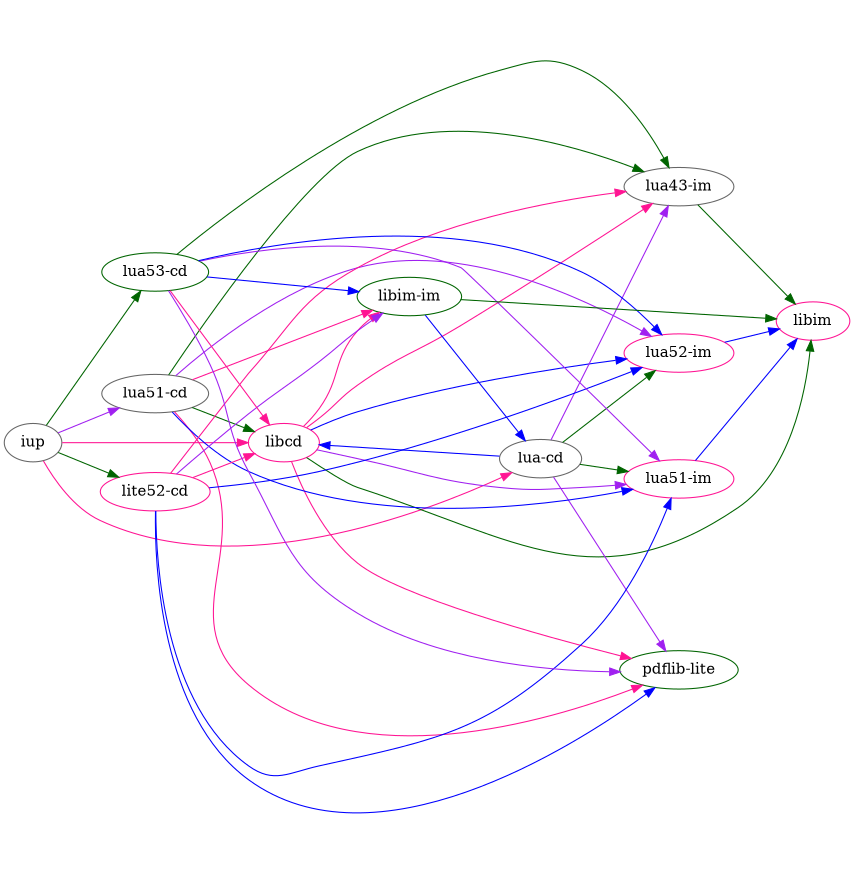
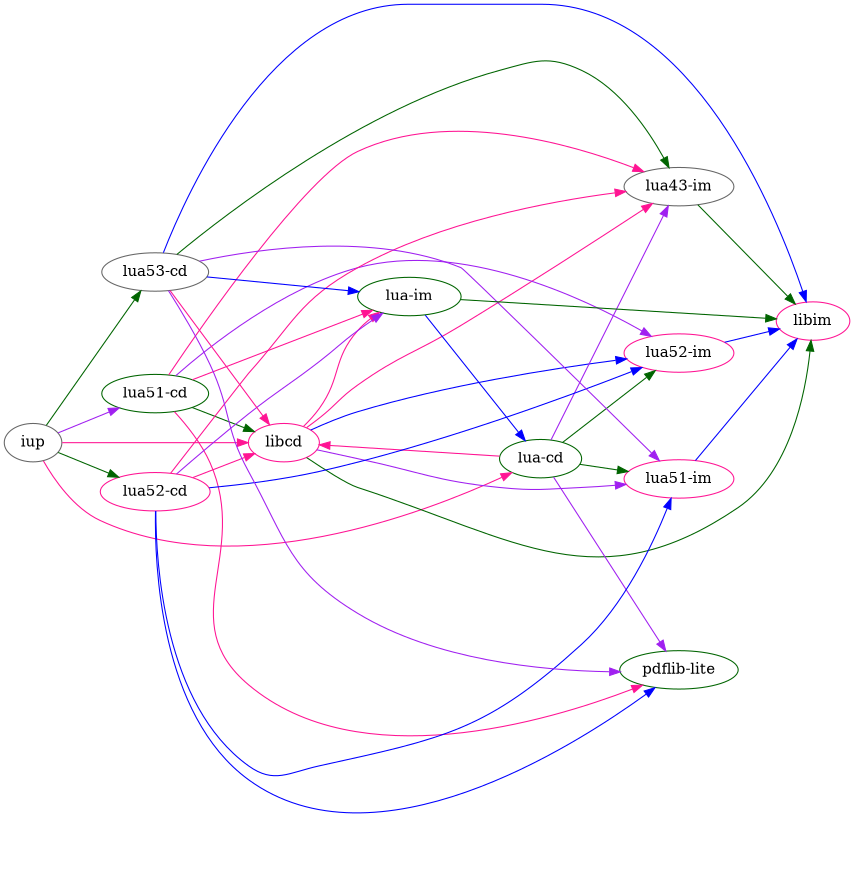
(353, 155) -> (353, 155)
(449, 239) -> (497, 4)
(155, 272) -> (155, 272)
(409, 297) -> (409, 297)
(155, 394) -> (155, 394)
(423, 451) -> (423, 451)
(541, 459) -> (541, 459)
(155, 492) -> (155, 492)
(385, 505) -> none
(428, 598) -> none
